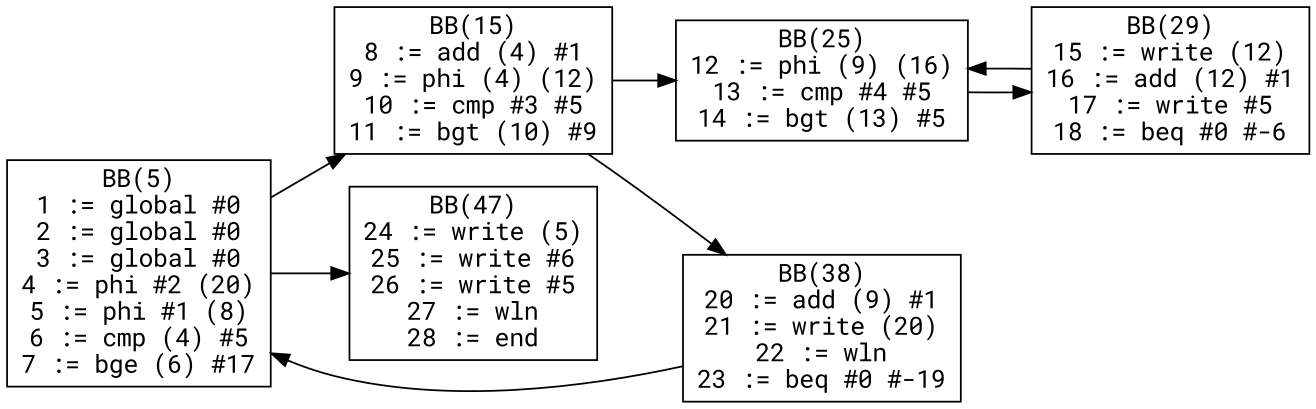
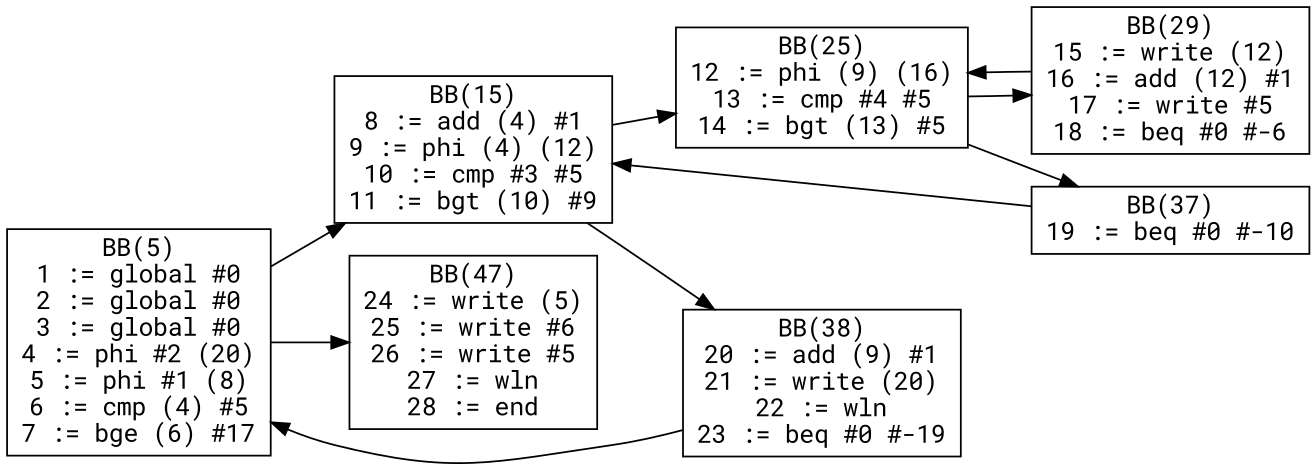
none -> (1170, 220)
